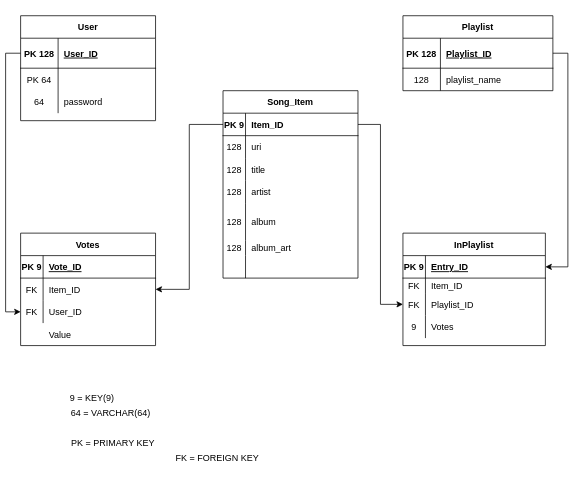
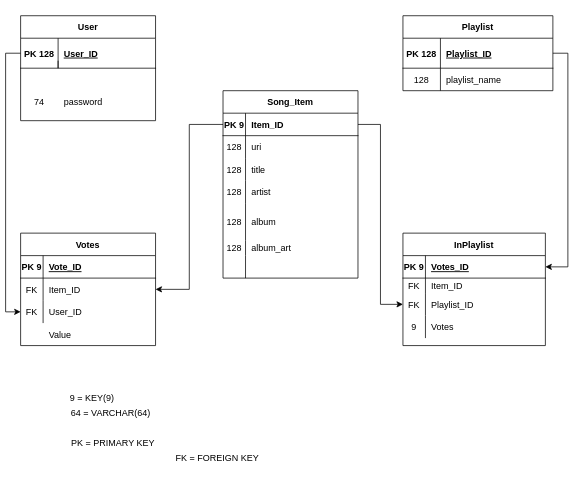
(39, 79) -> none
(39, 102) -> (39, 102)
(451, 267) -> (451, 267)
